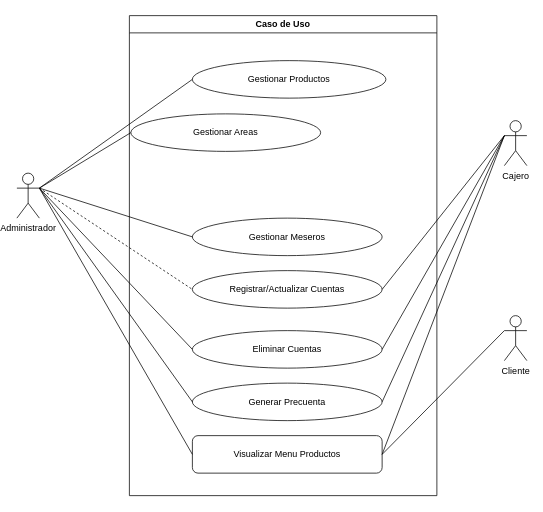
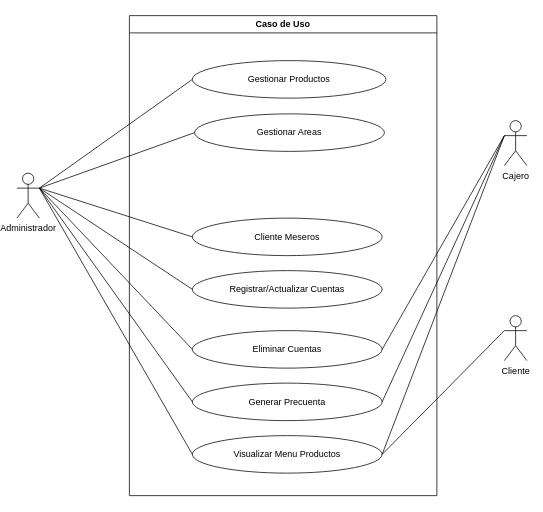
(226, 132) -> (290, 132)
(440, 217) -> none
(287, 237) -> (287, 237)
(119, 240) -> (119, 240)
(287, 454) -> (287, 454)
